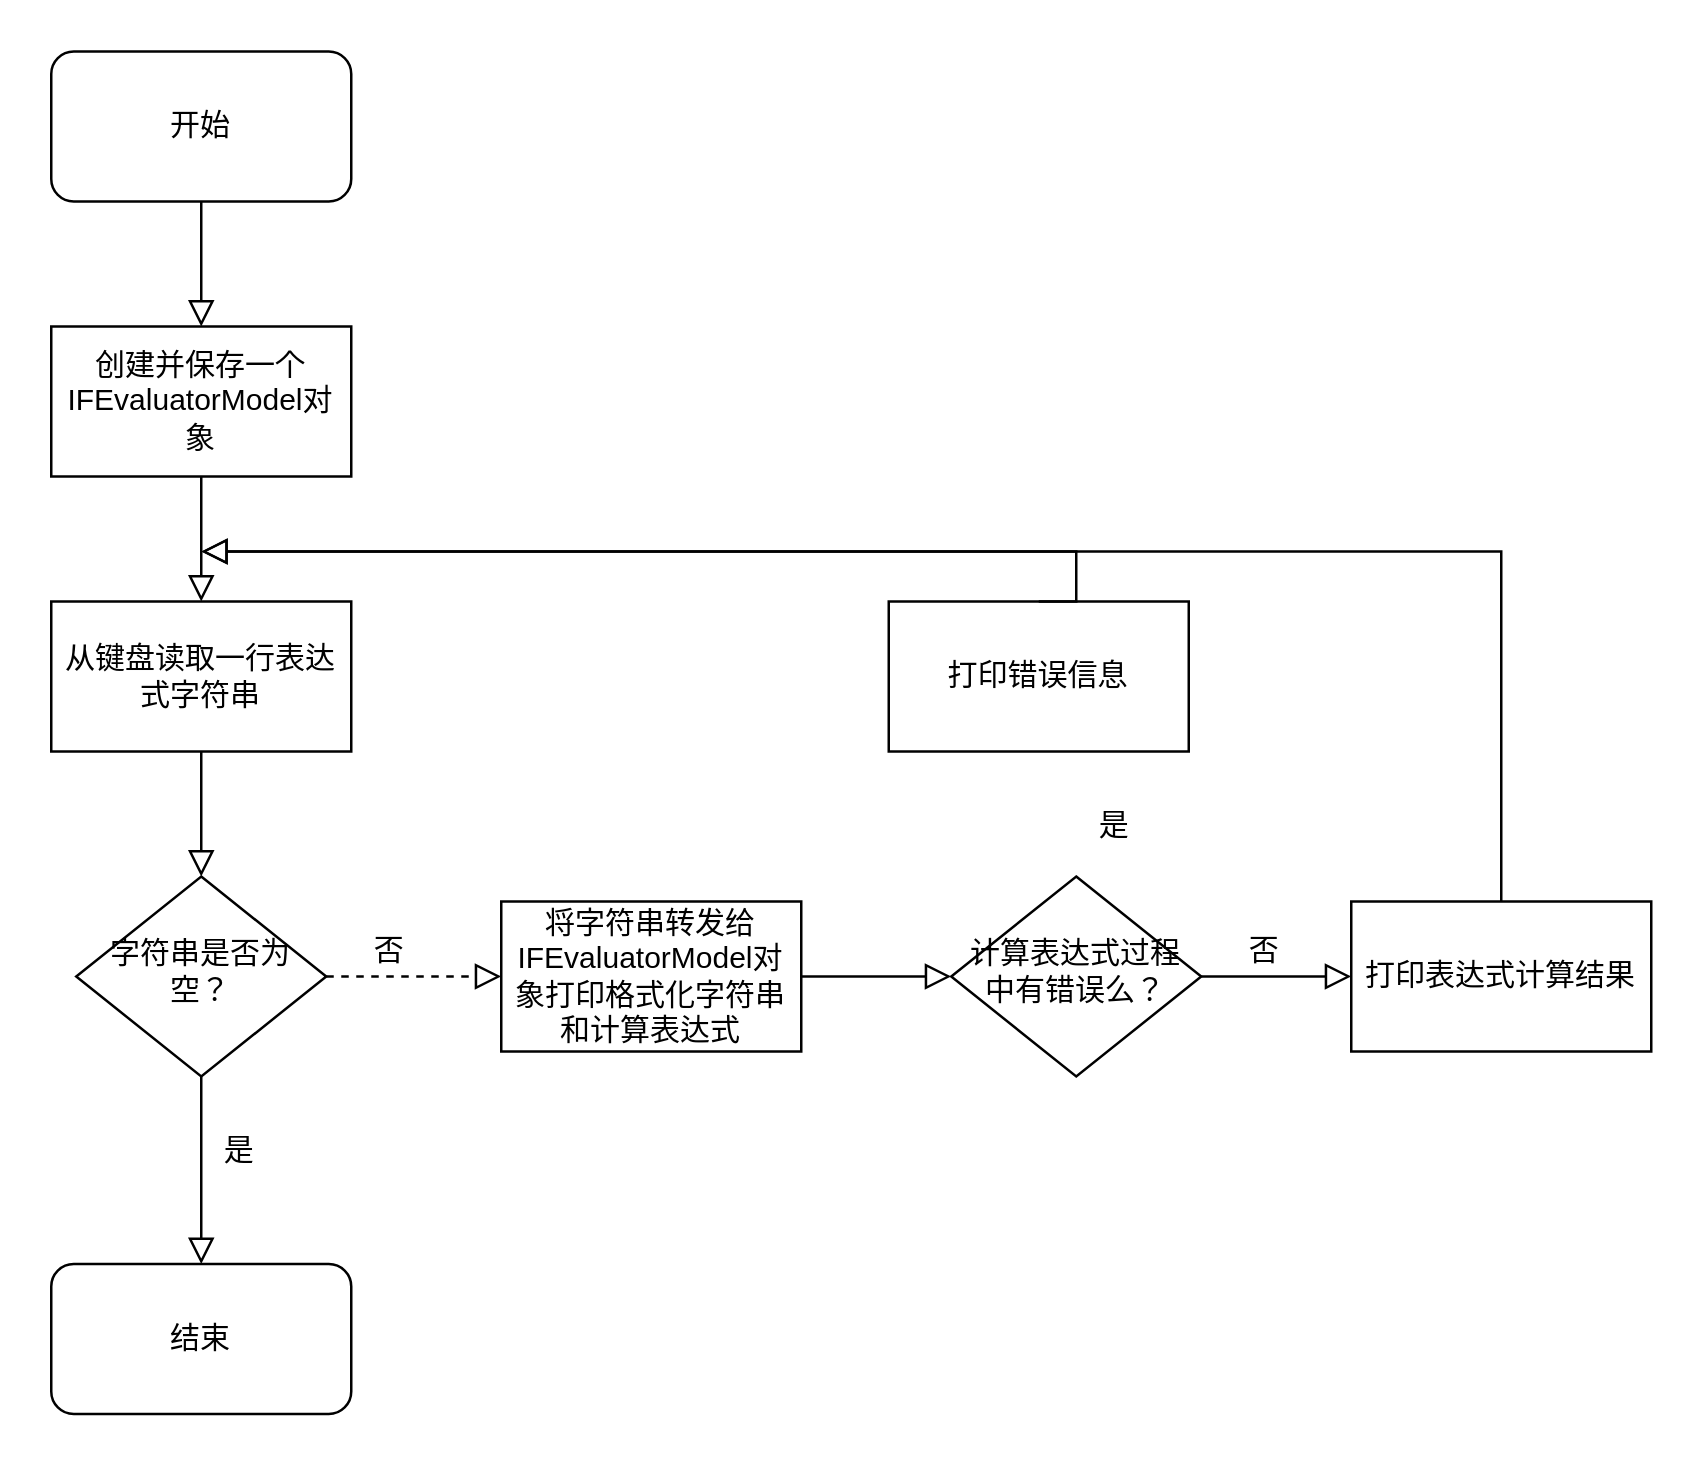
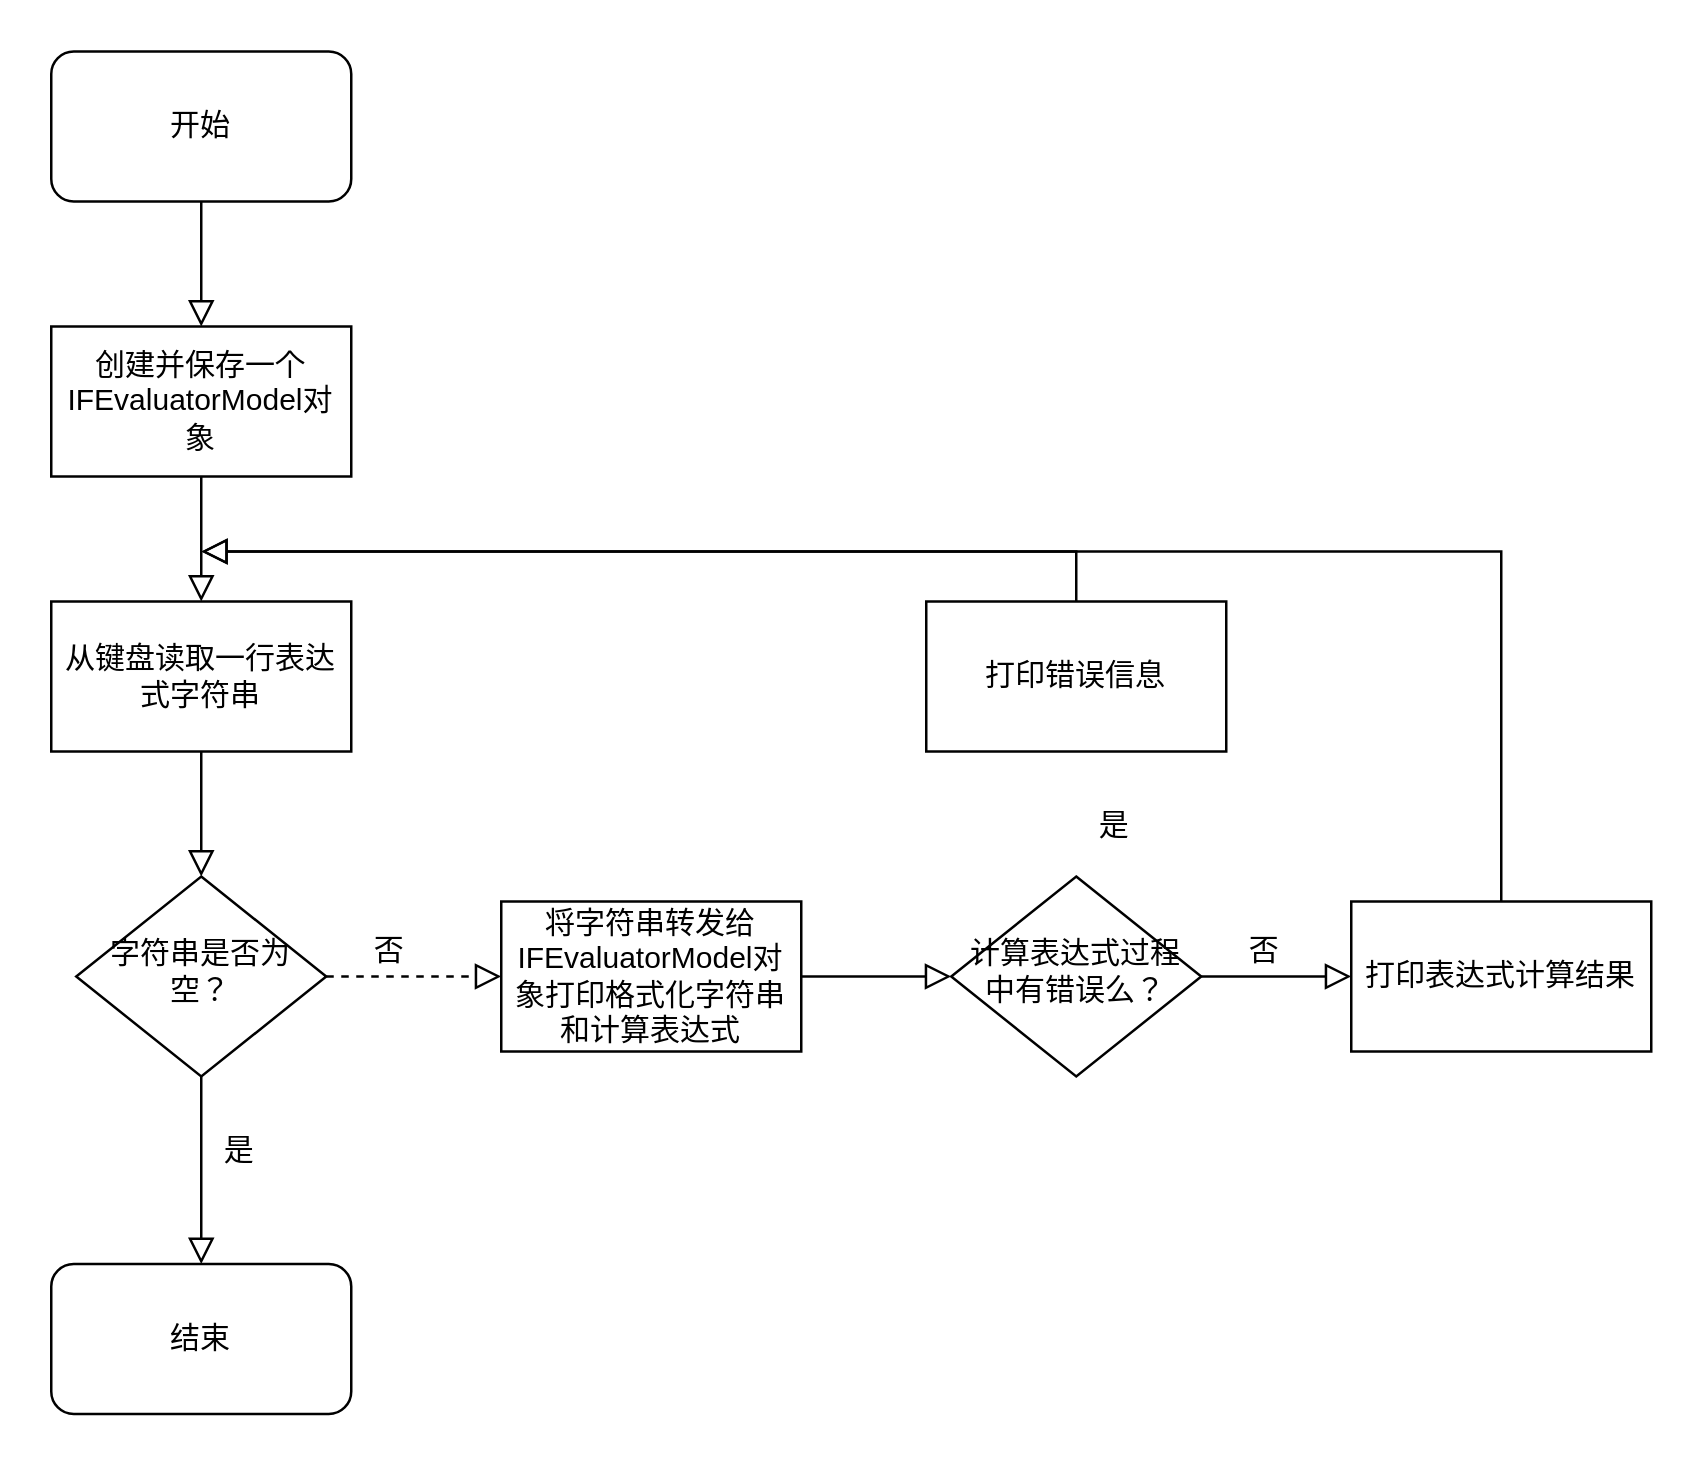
(1039, 676) -> (1076, 676)
